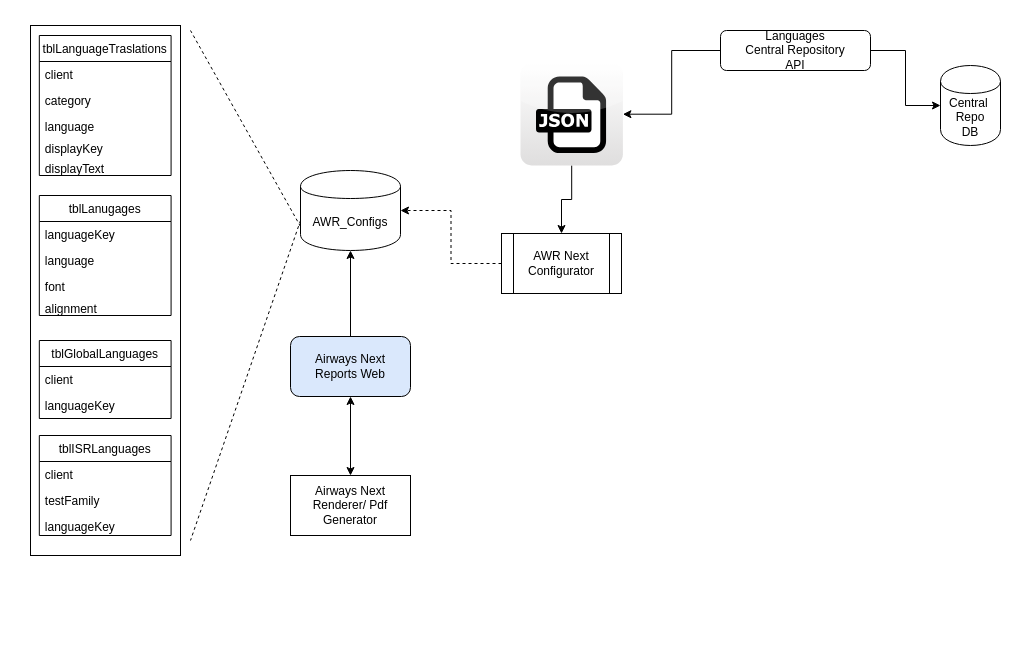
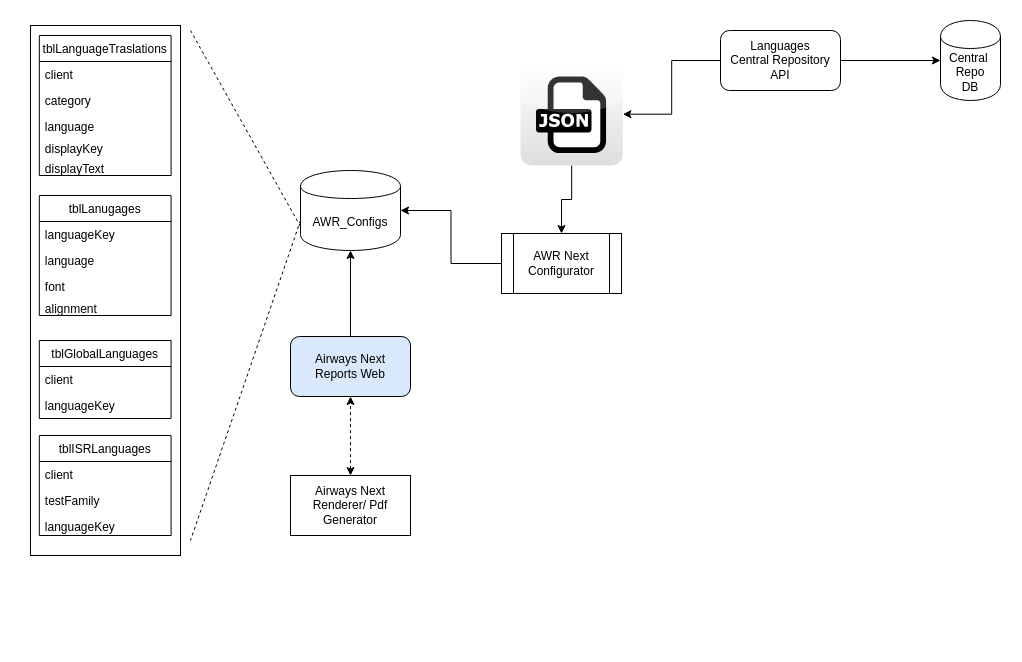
(796, 51) -> (781, 61)
(971, 106) -> (971, 61)
(451, 241) -> (451, 241)
(351, 435) -> (351, 435)
